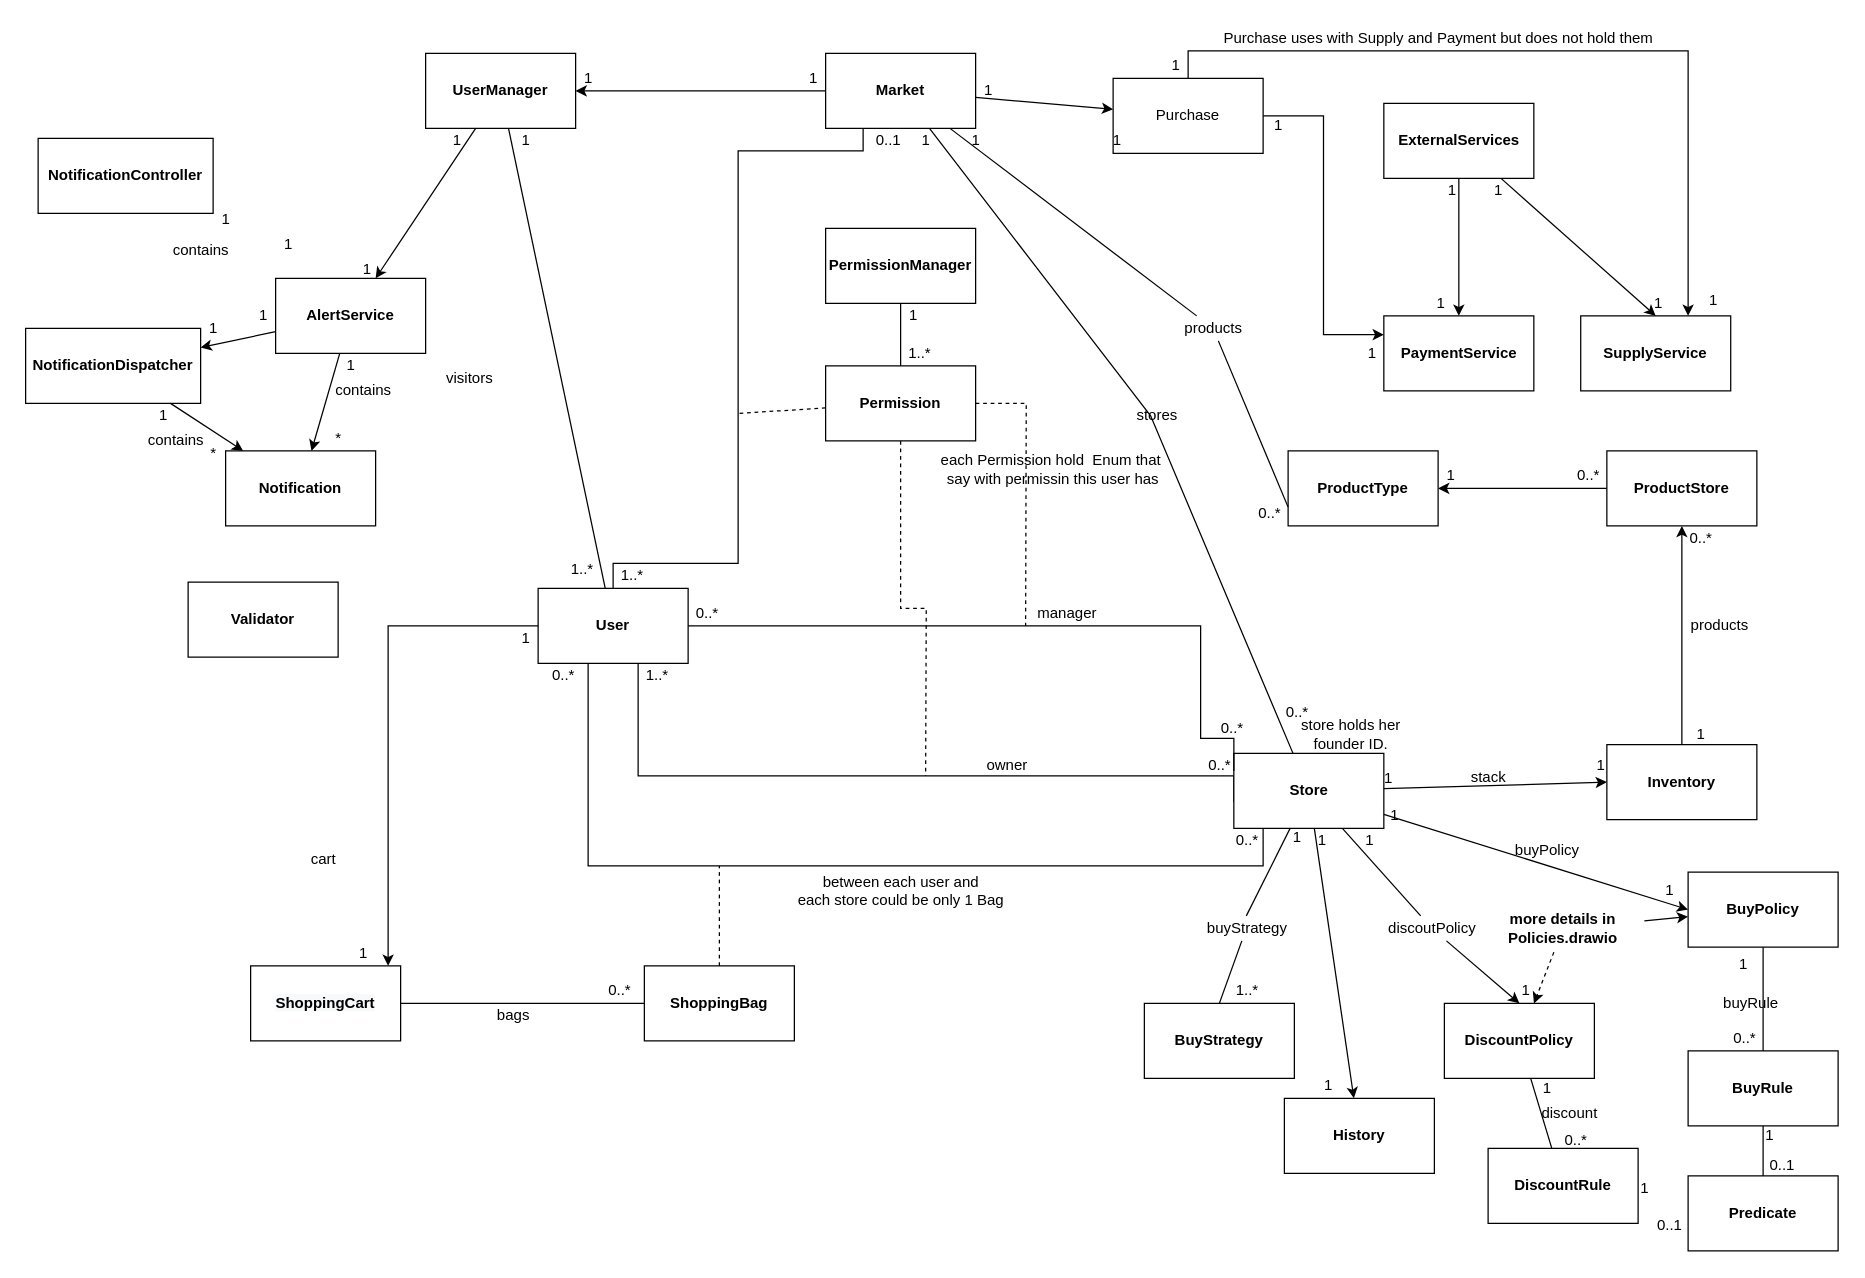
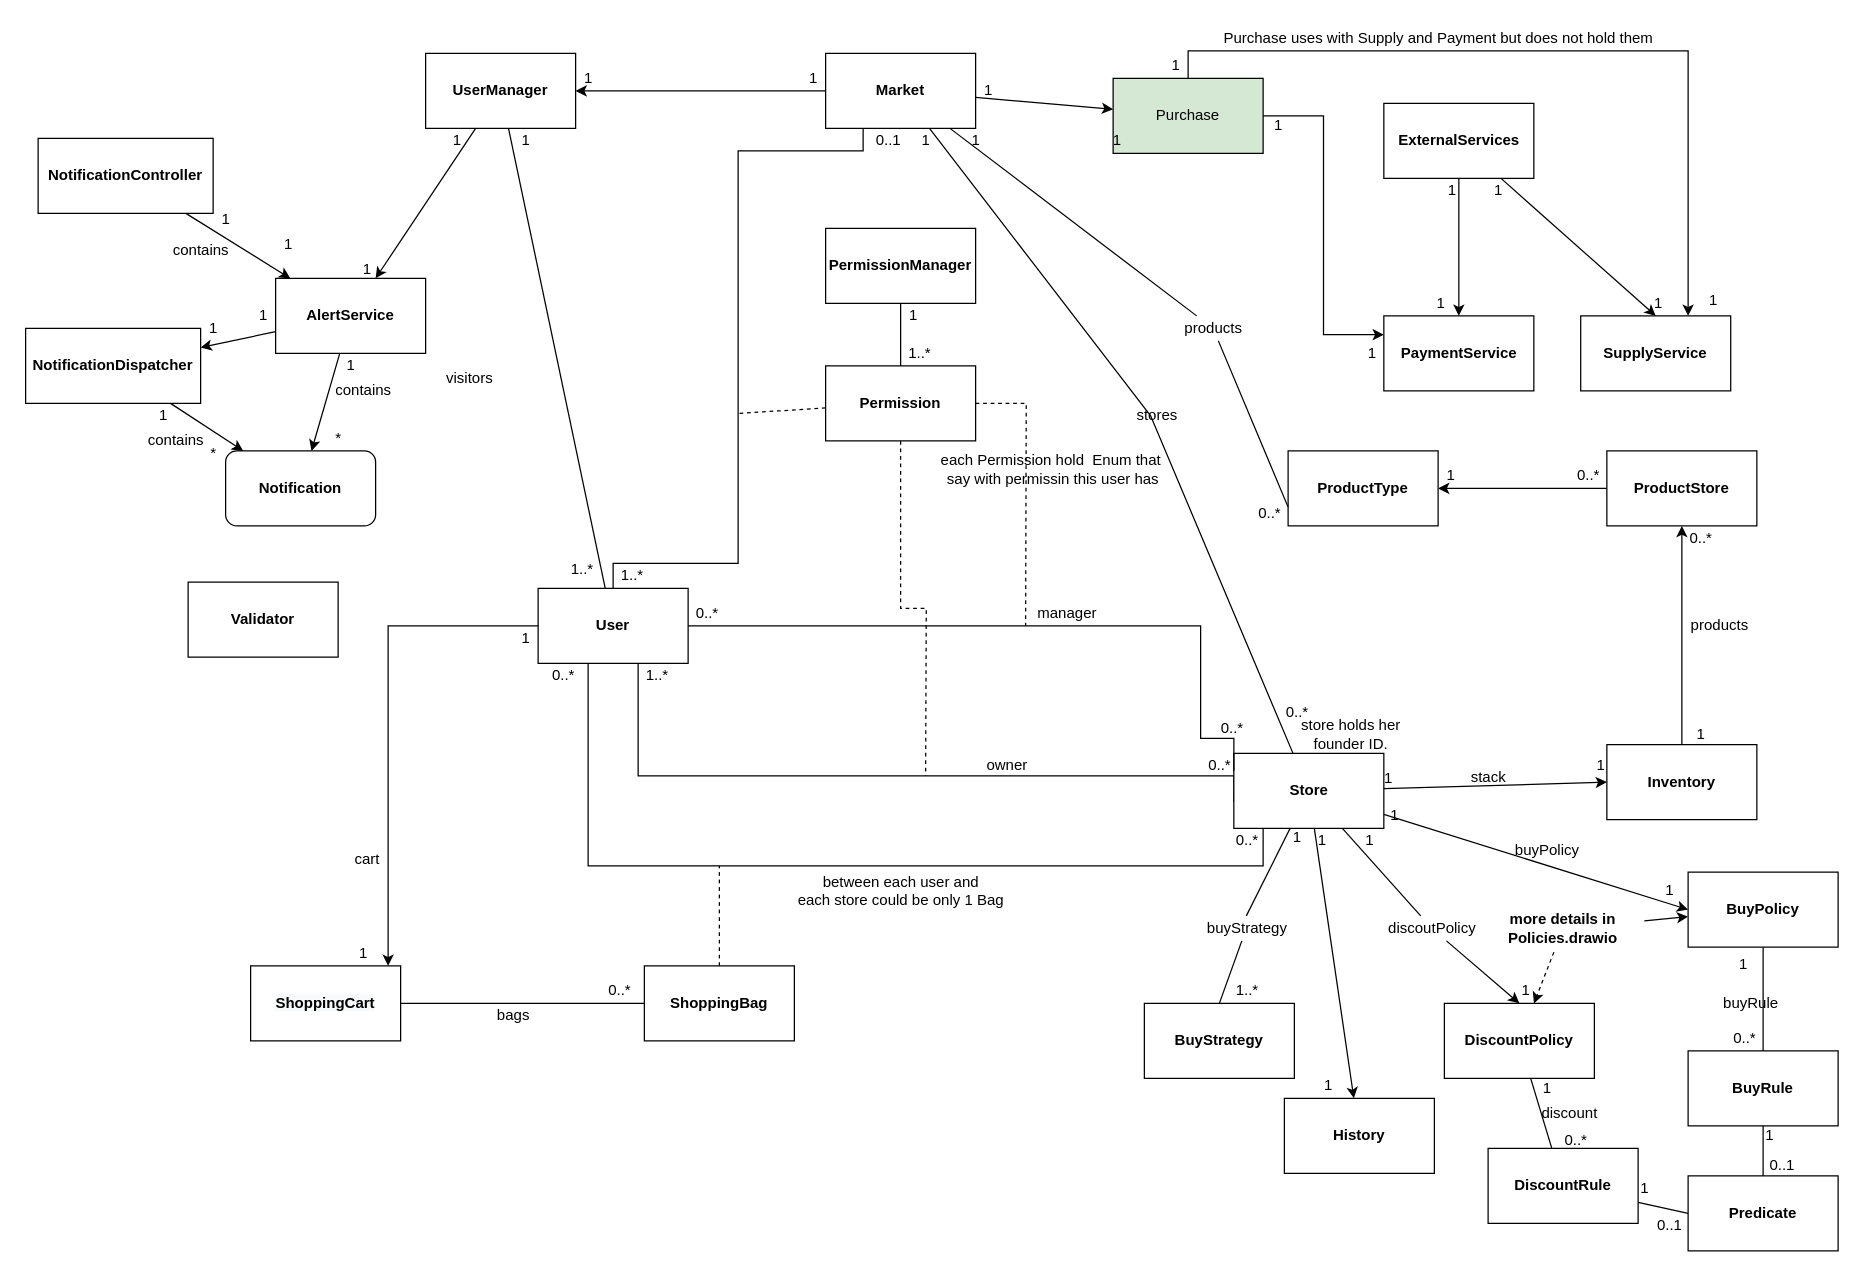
(1188, 116) -> (1188, 116)
none -> (234, 243)
(301, 488) -> (301, 488)
(323, 859) -> (367, 859)
none -> (1663, 1208)
